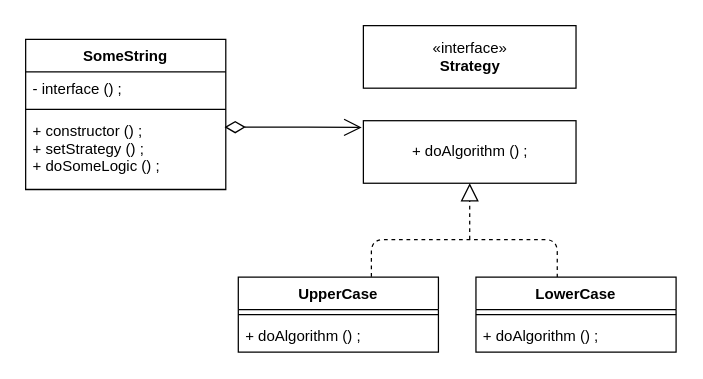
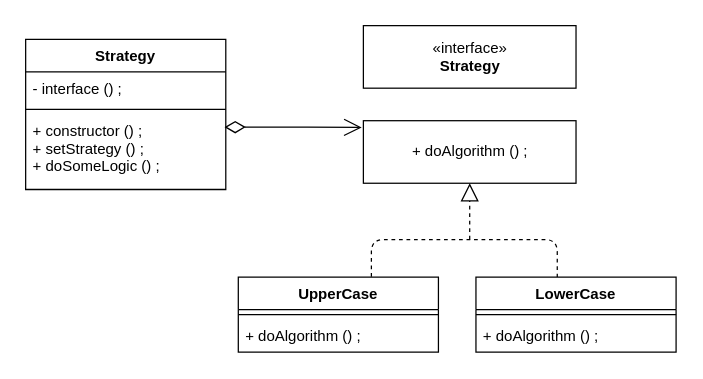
(125, 56) -> (125, 56)
